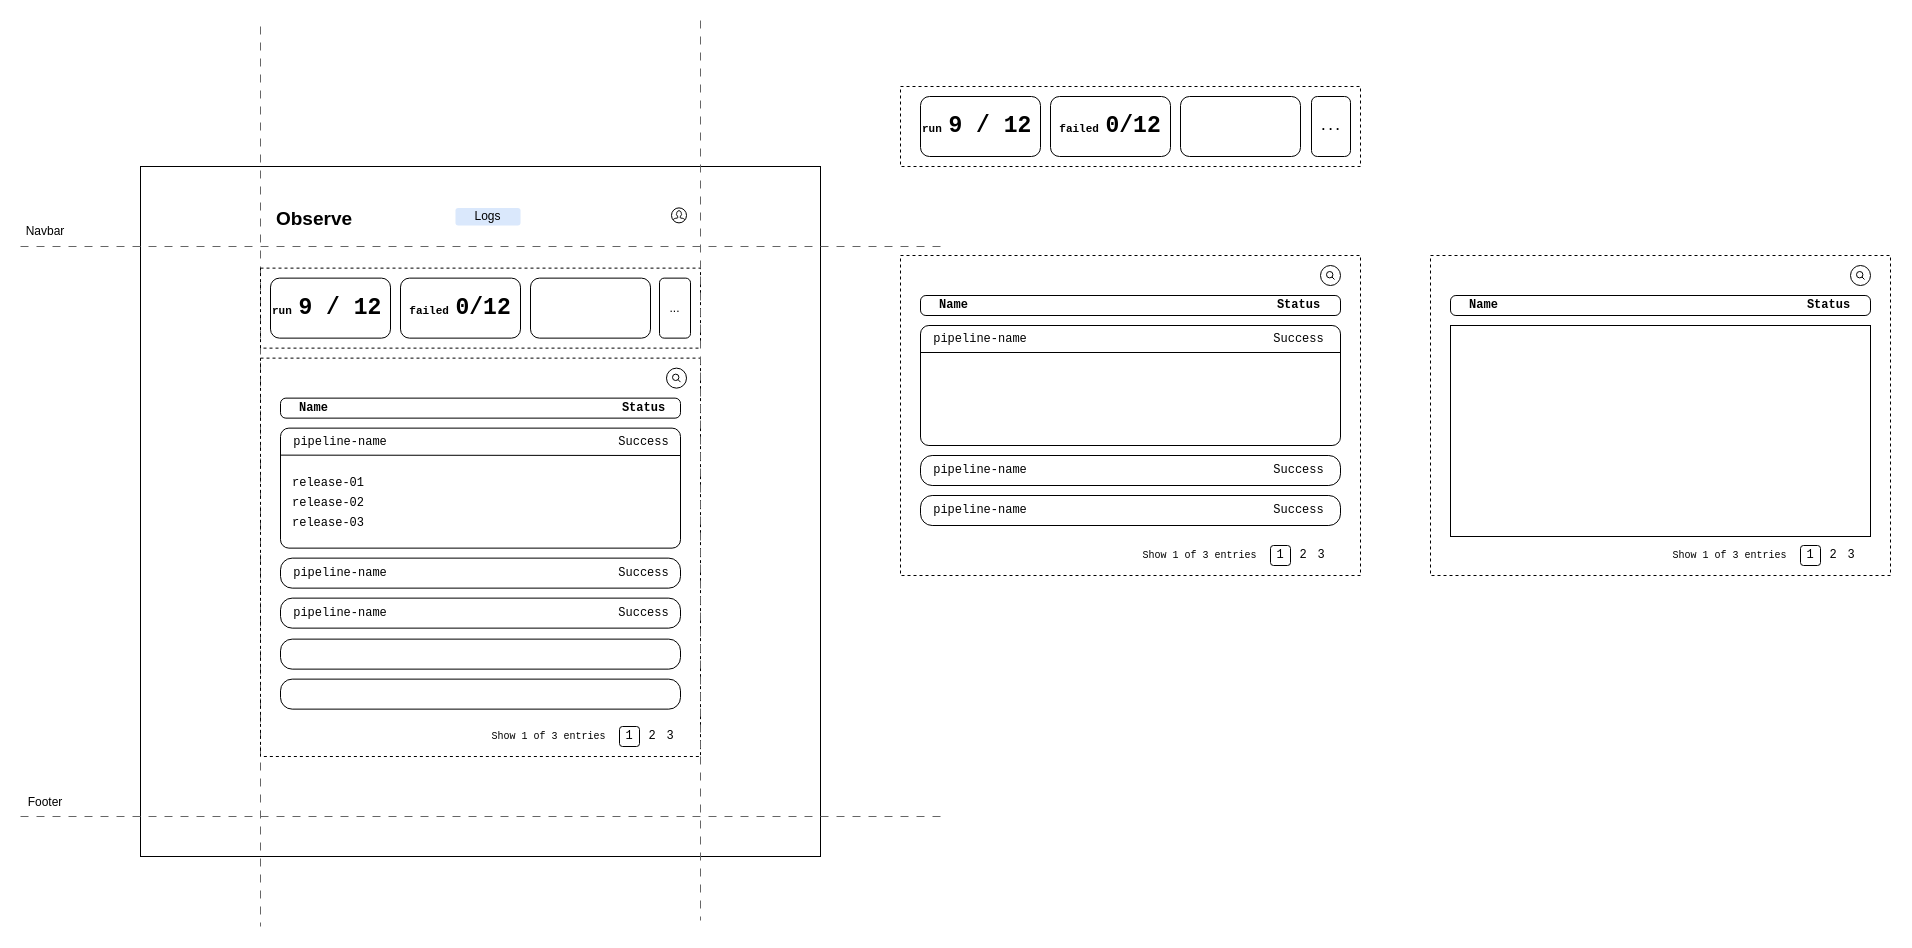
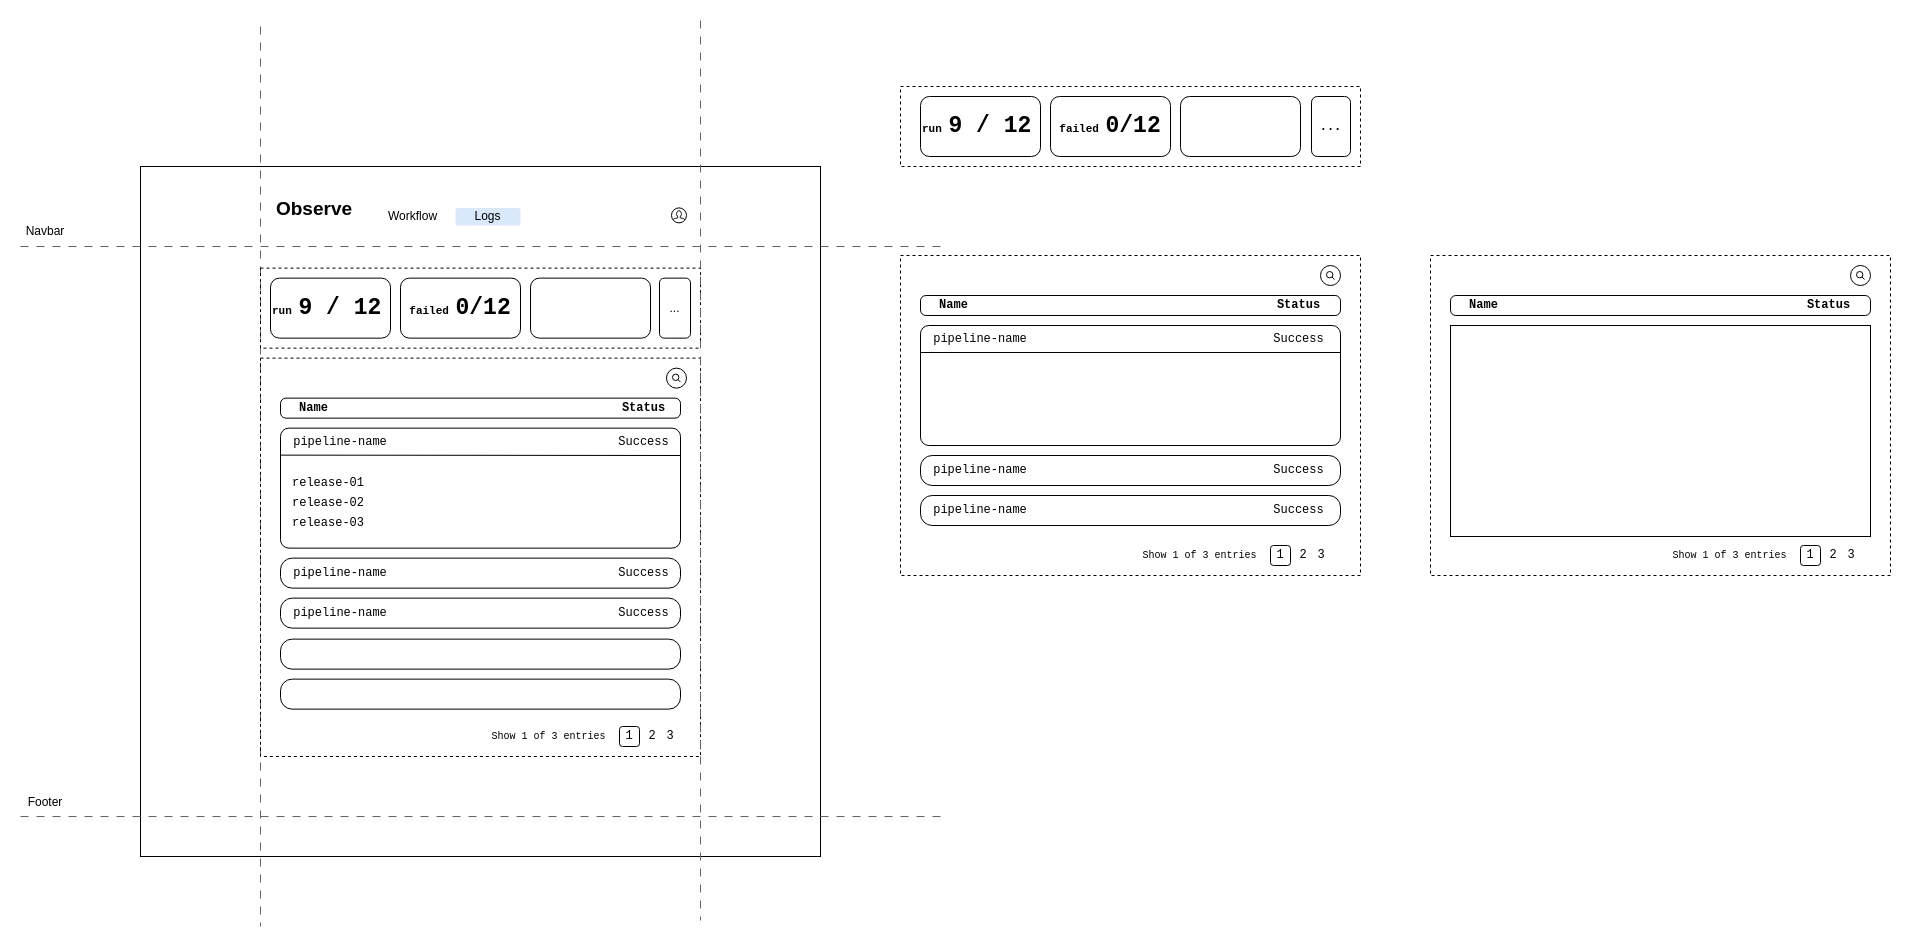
none -> (413, 217)
(314, 219) -> (314, 209)
